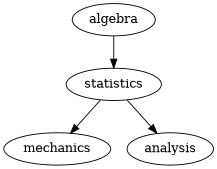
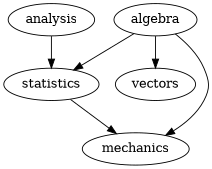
none -> (155, 84)
none -> (208, 84)
(139, 113) -> (51, 48)
